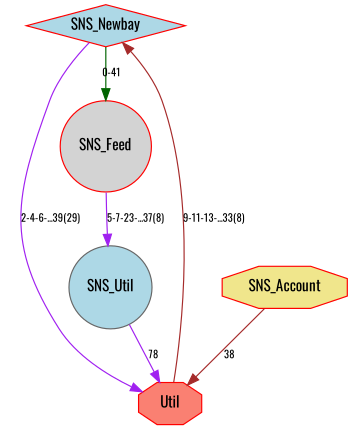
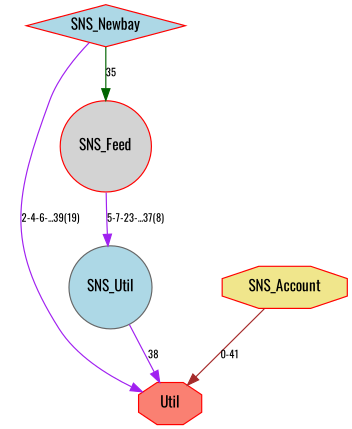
(112, 74) -> (112, 74)
(183, 211) -> none
(51, 219) -> (51, 219)
(154, 356) -> (154, 356)
(230, 356) -> (230, 356)
